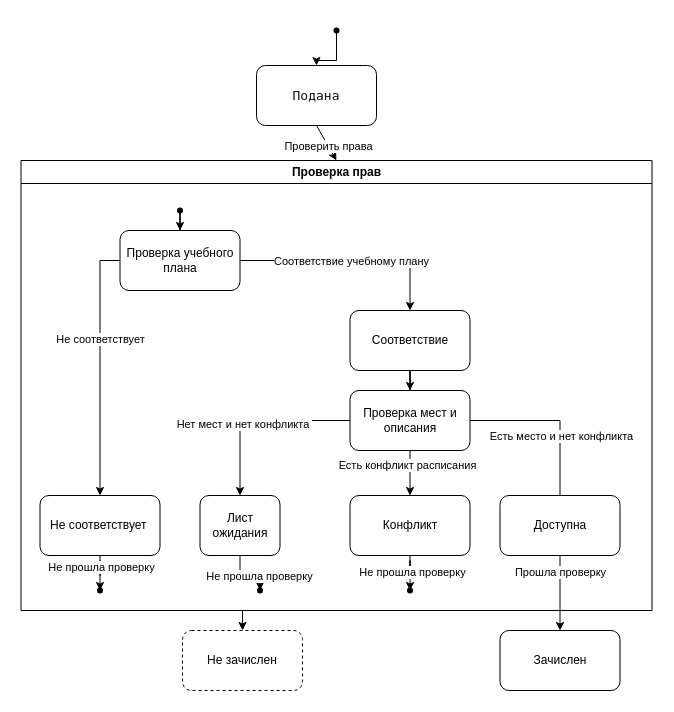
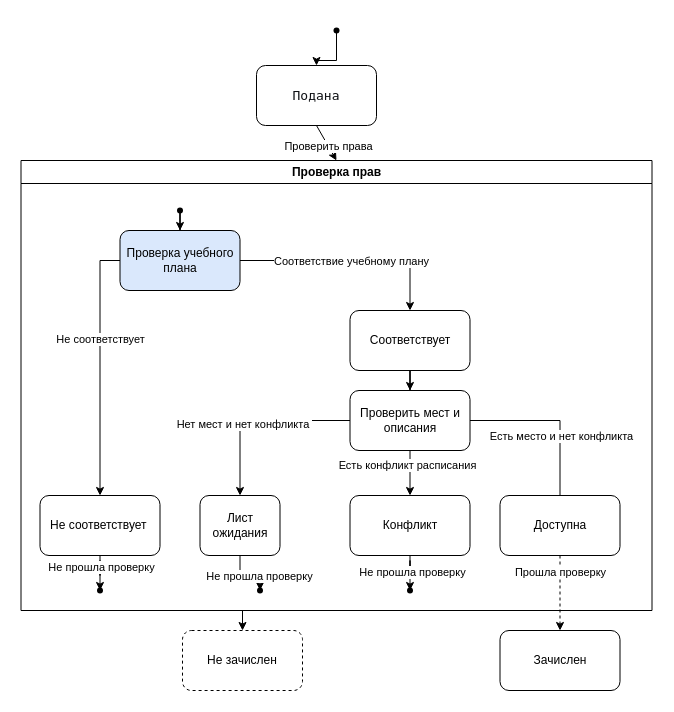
(180, 261) -> (180, 261)
(411, 341) -> (411, 341)
(411, 421) -> (411, 421)
(560, 601) -> (560, 601)
